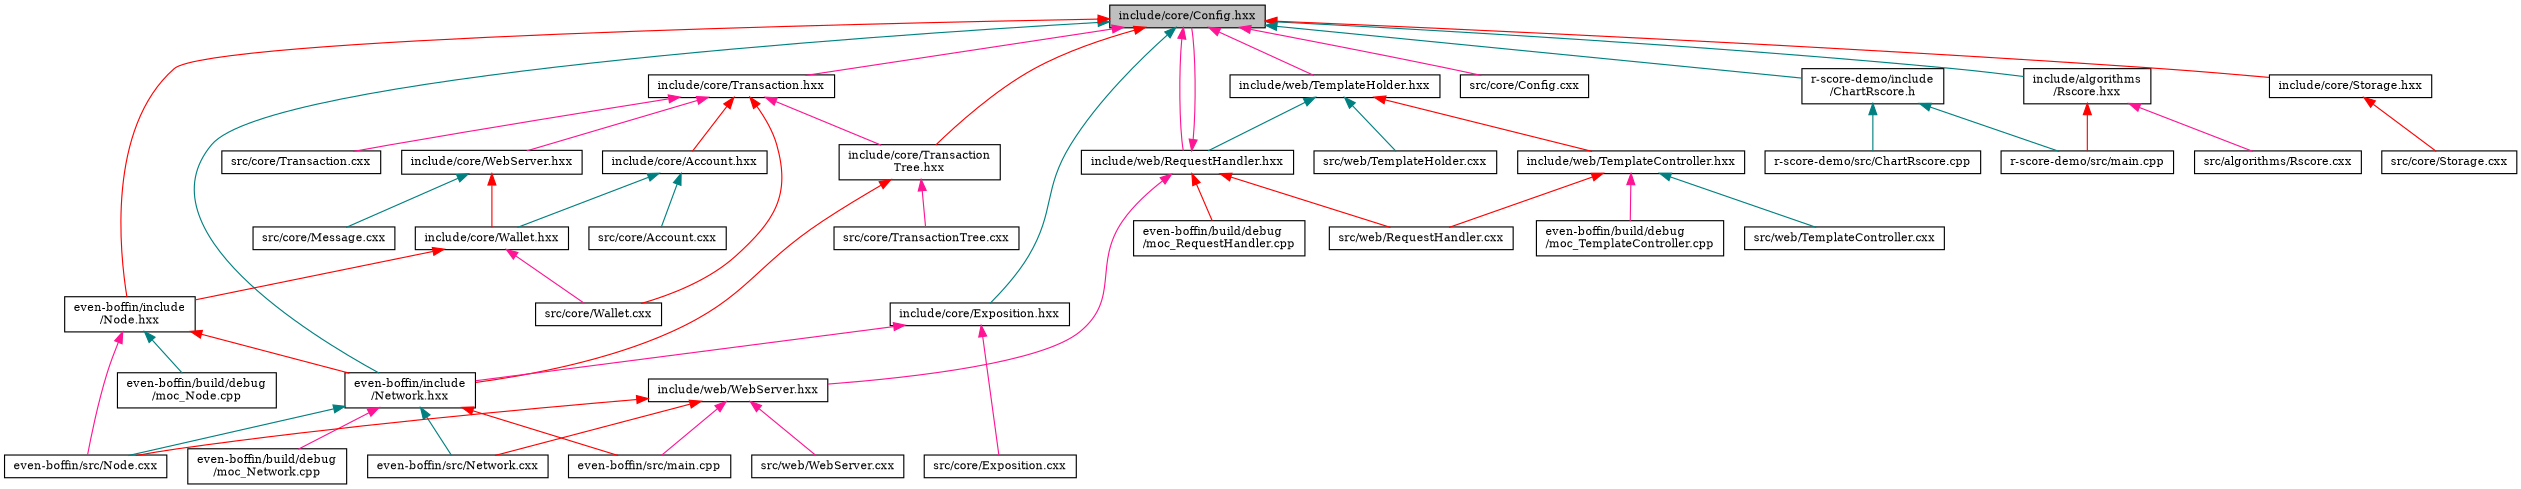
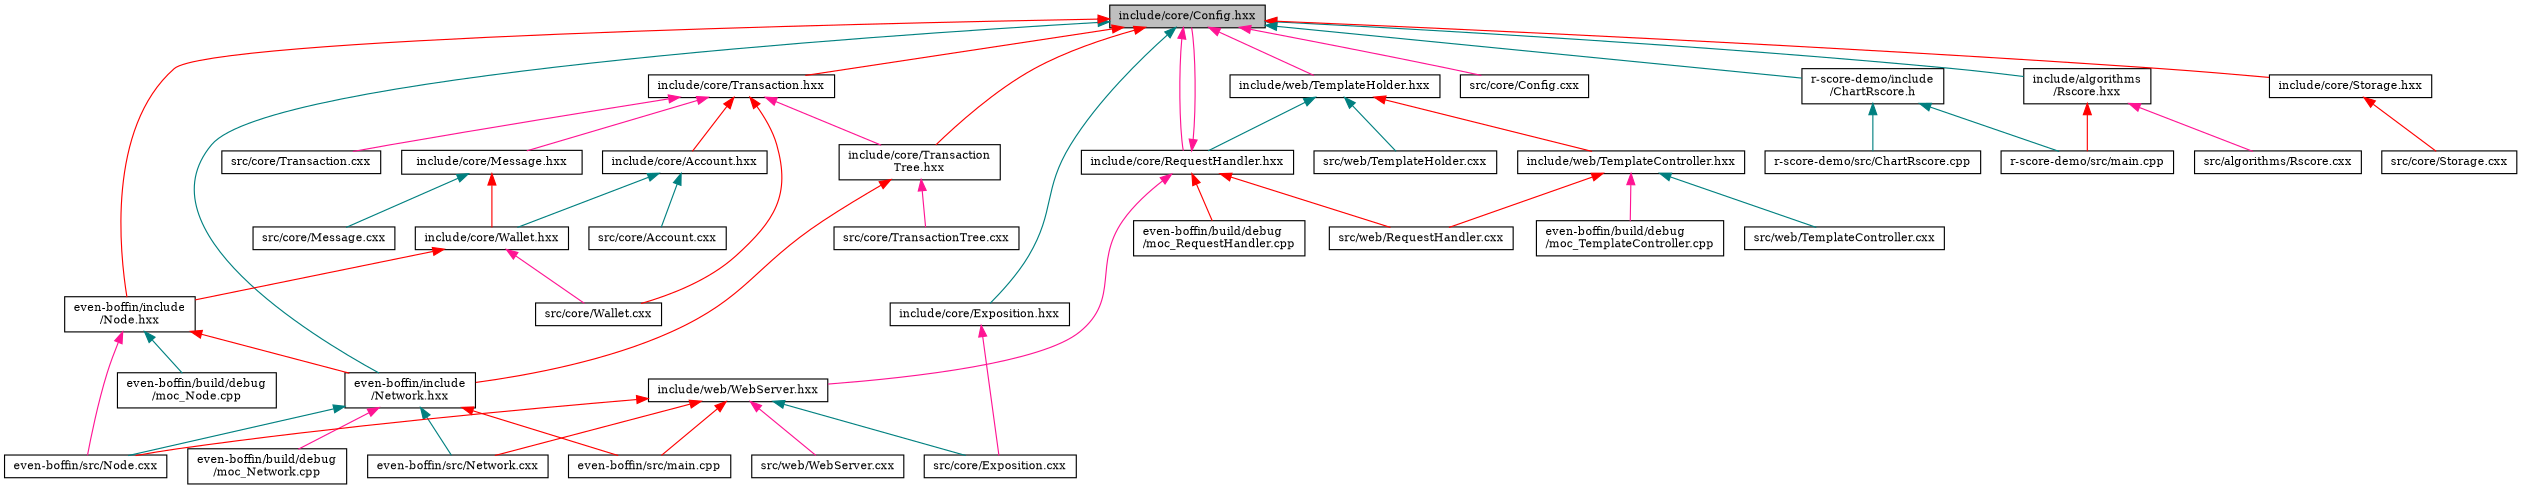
(959, 52) -> (959, 52)
(492, 162) -> (492, 162)
(1187, 162) -> (1187, 162)
(685, 354) -> none
none -> (875, 430)
(689, 432) -> (689, 432)
